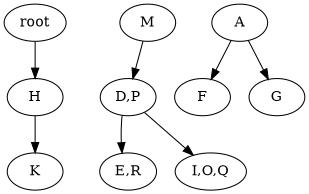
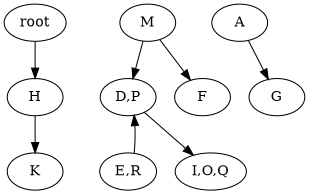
(224, 55) -> (172, 56)
(121, 129) -> (135, 139)
